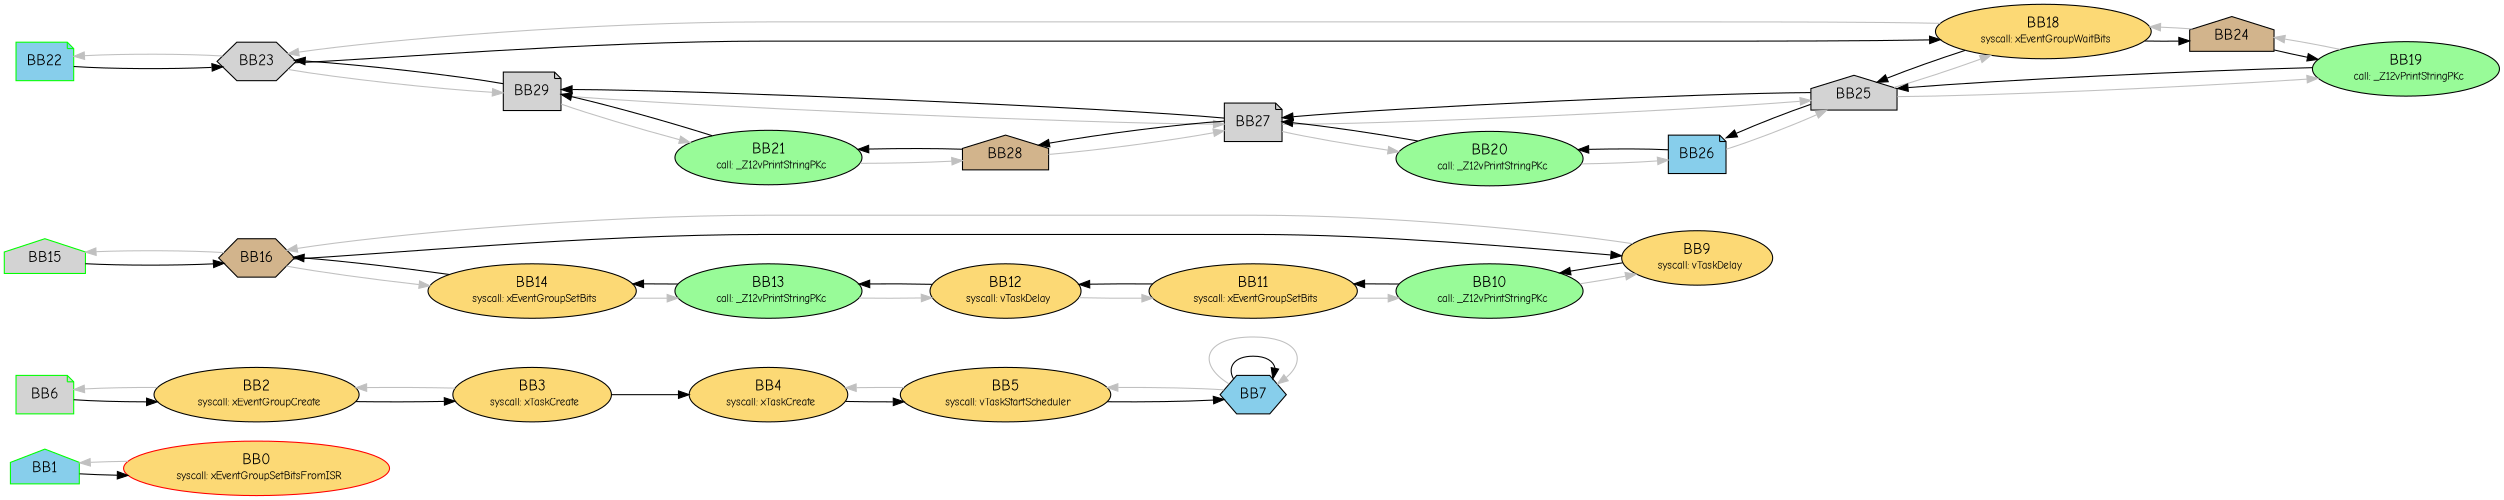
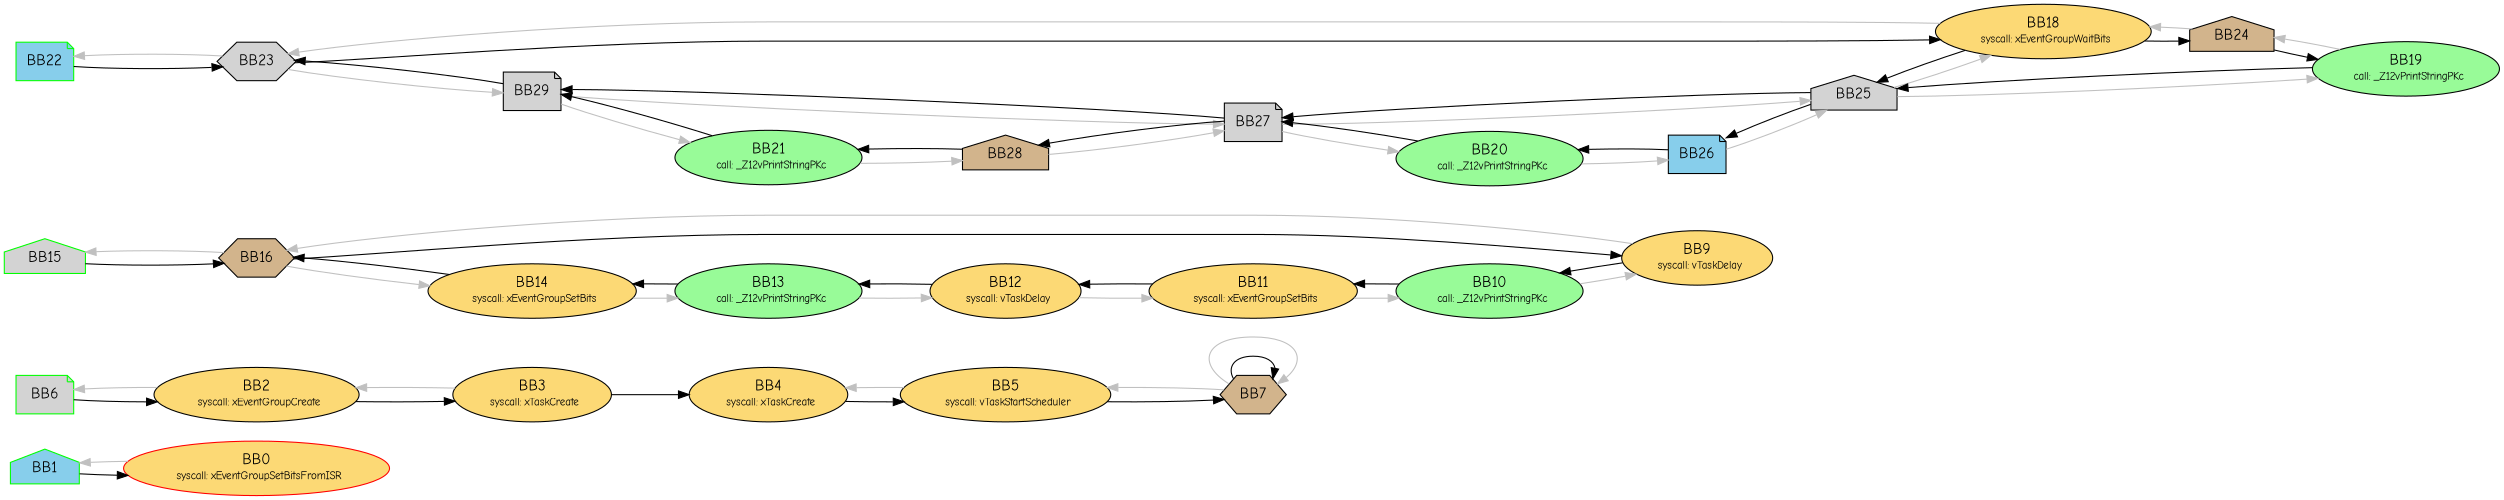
(1253, 395) -> (1253, 395)
